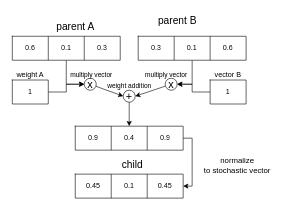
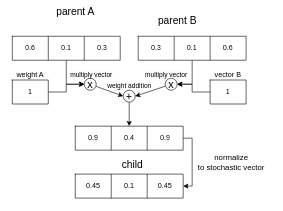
(75, 27) -> (75, 12)
(237, 165) -> (231, 162)
